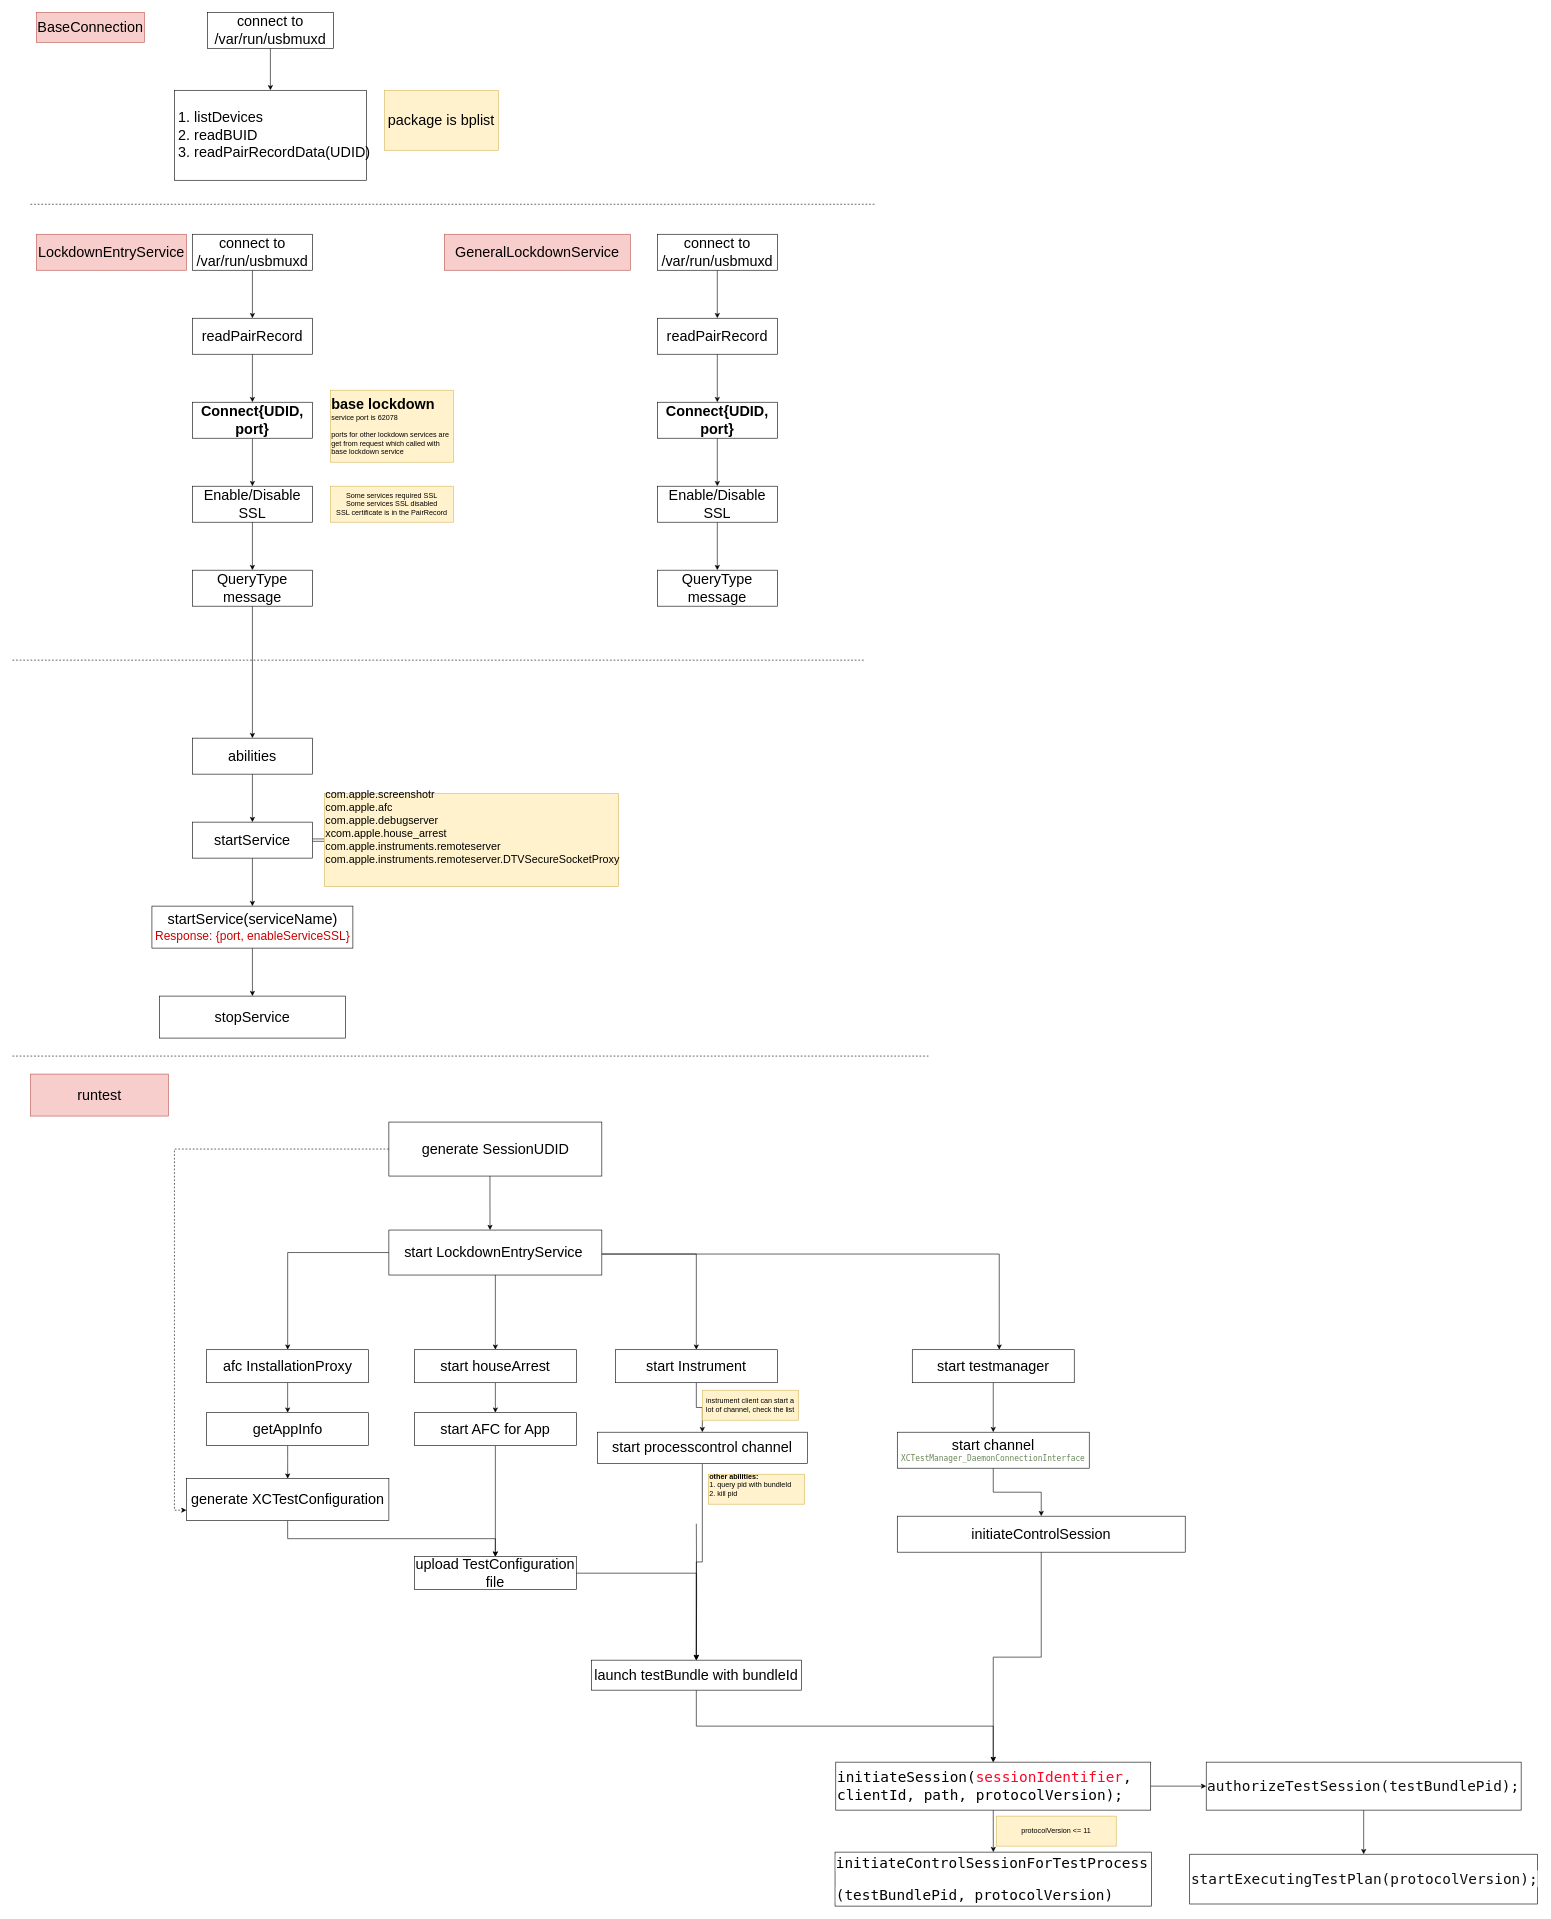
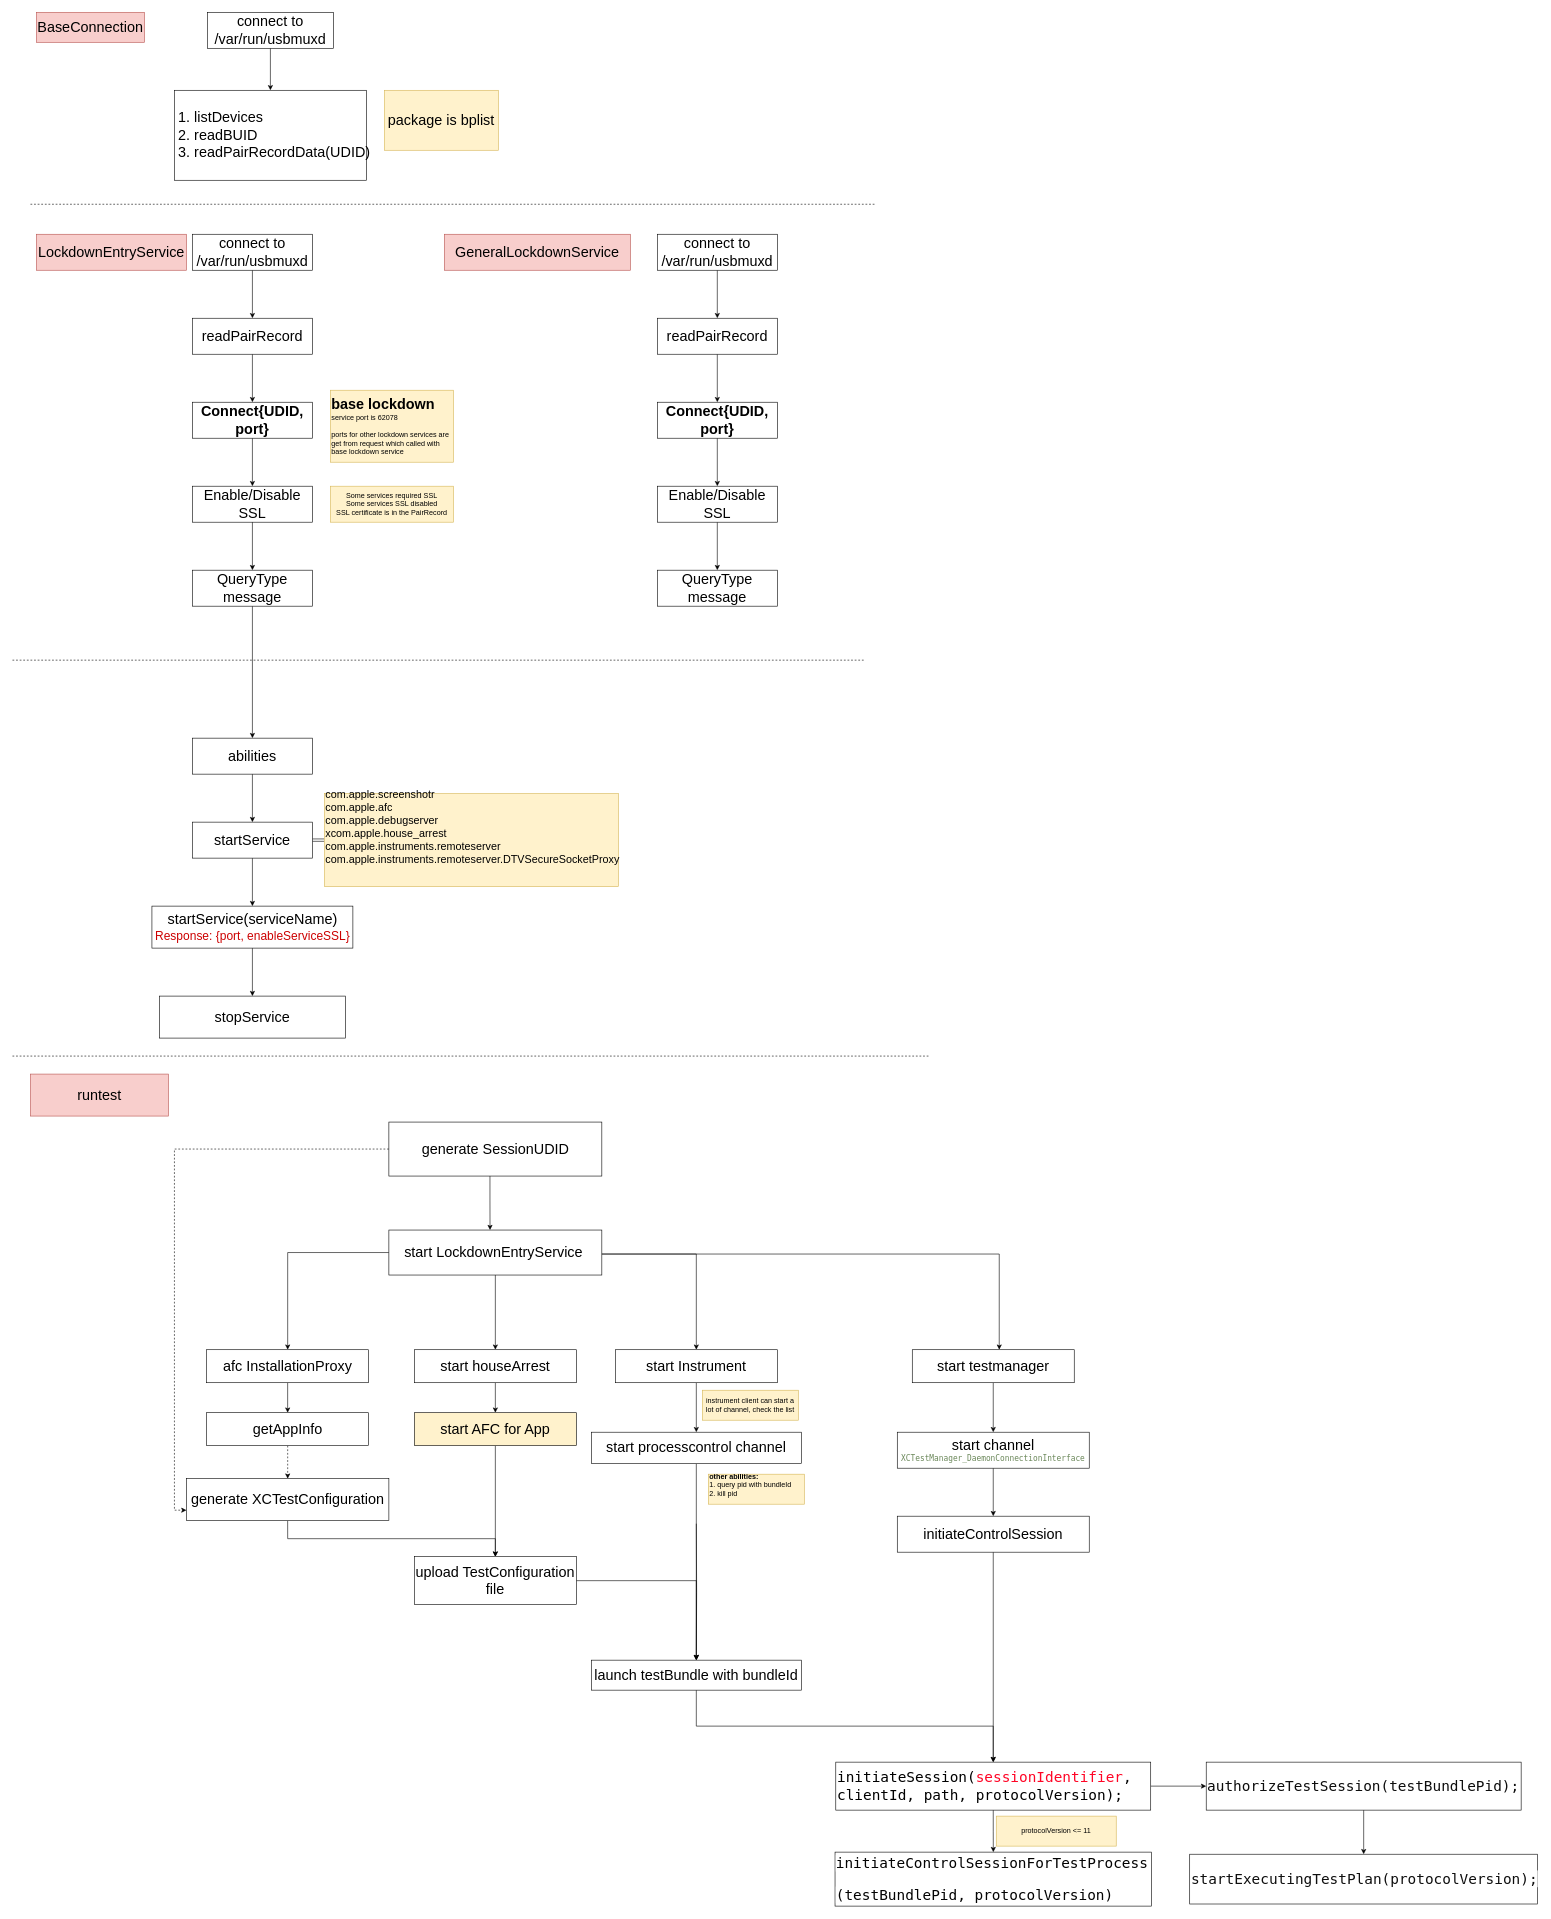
(495, 1430) -> (495, 1430)
(702, 1448) -> (696, 1448)
(288, 1460) -> (288, 1460)
(1041, 1535) -> (993, 1535)
(495, 1574) -> (495, 1581)
